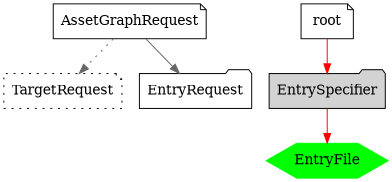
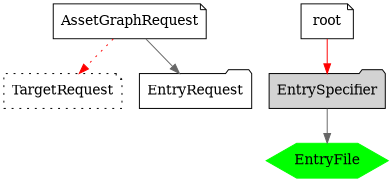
(100, 53) -> (100, 53)
(327, 121) -> (327, 121)
